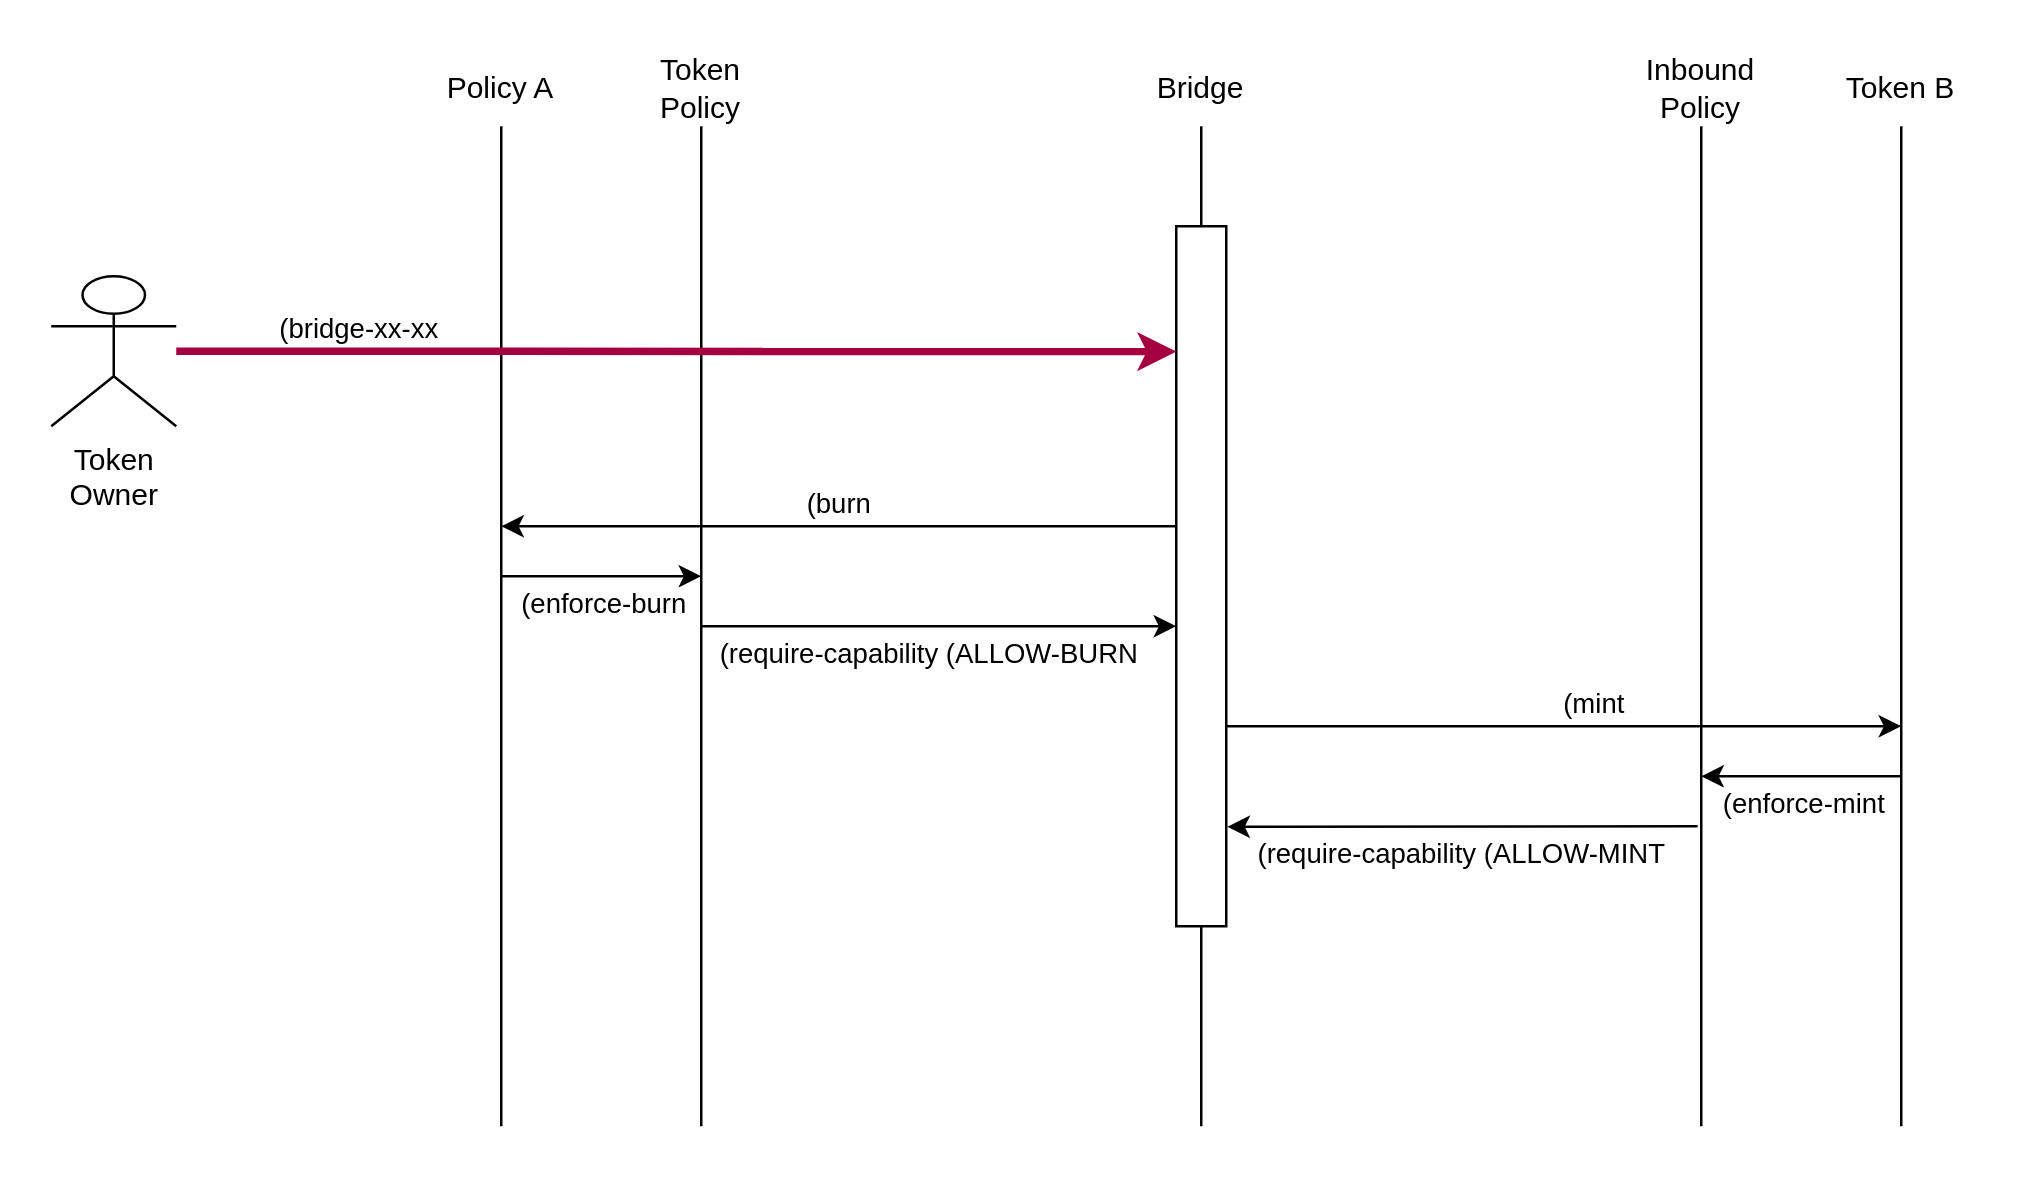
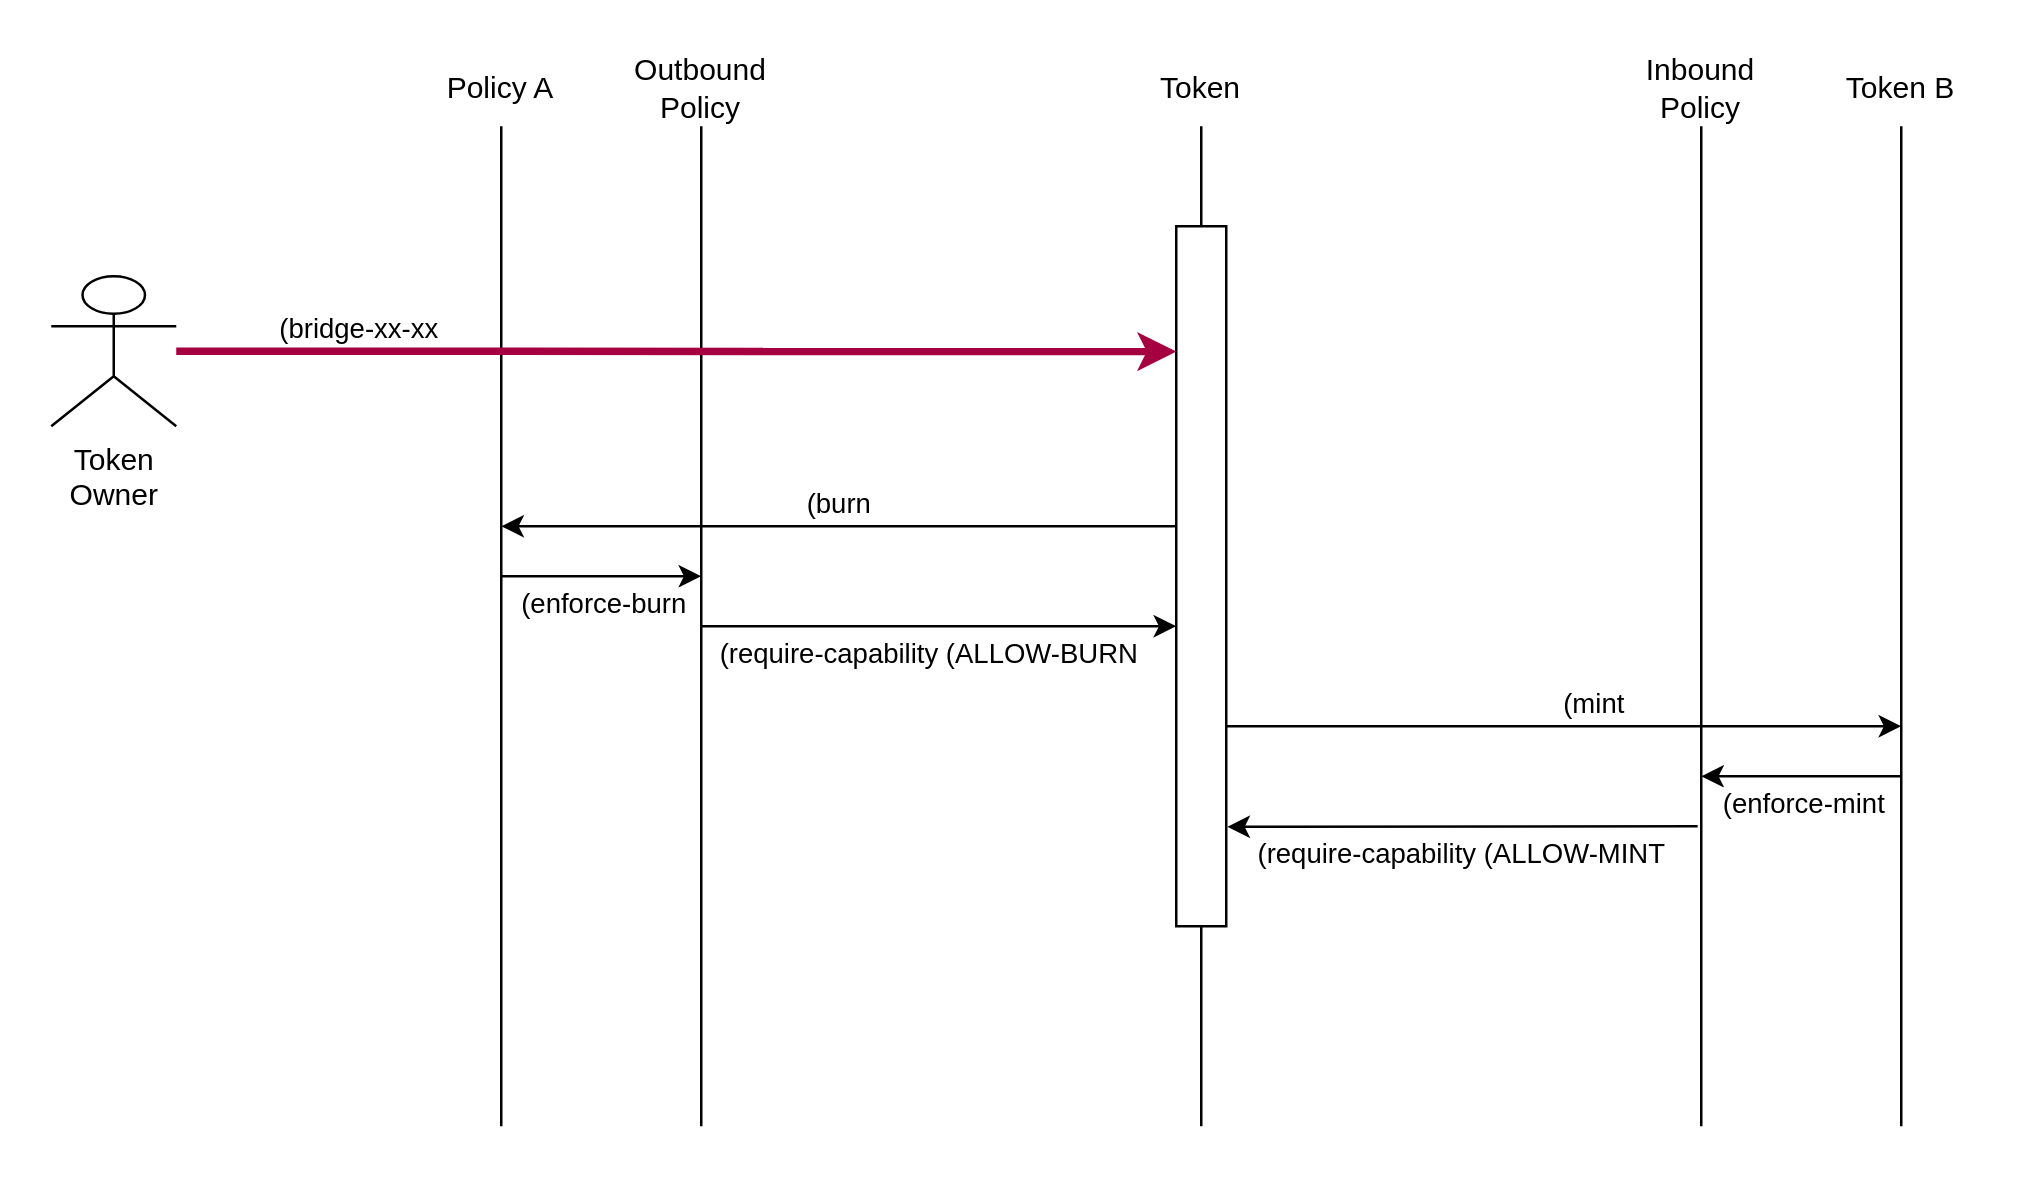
(701, 89) -> (701, 89)
(1201, 89) -> (1201, 89)
